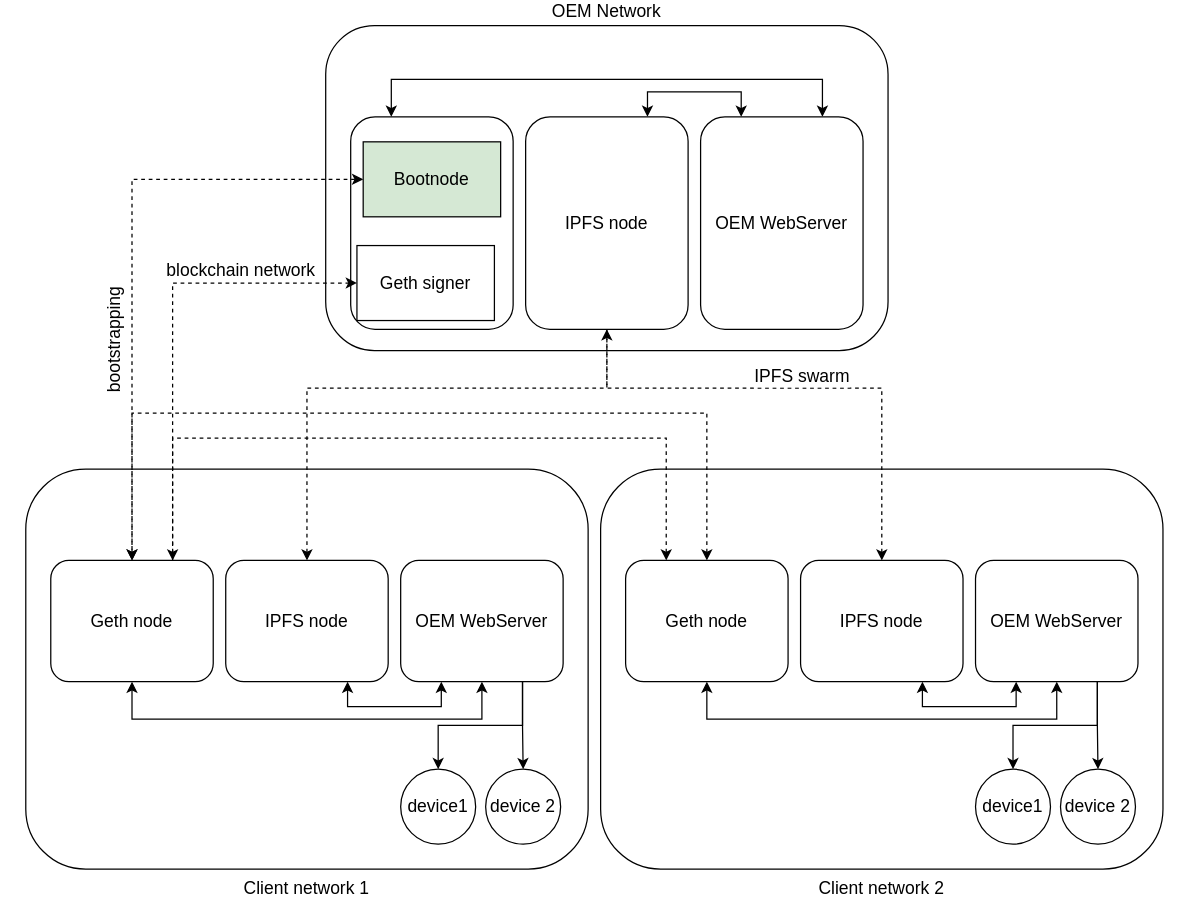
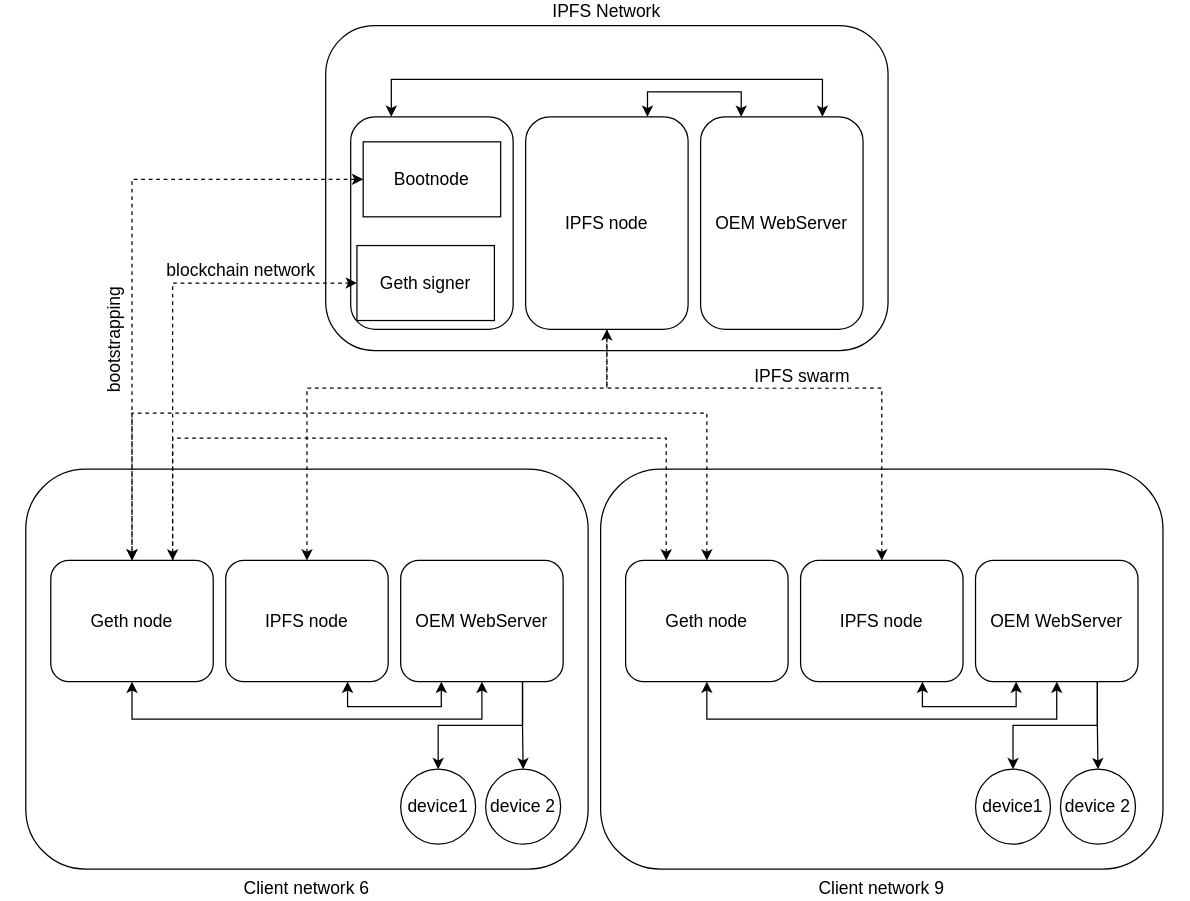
(607, 11) -> (607, 11)
(432, 179) -> (432, 179)
(307, 889) -> (307, 889)
(882, 889) -> (882, 889)
